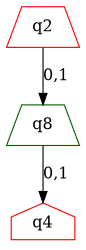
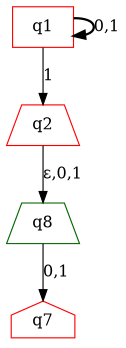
none -> (43, 27)
(56, 76) -> (63, 174)
(43, 223) -> (43, 321)
